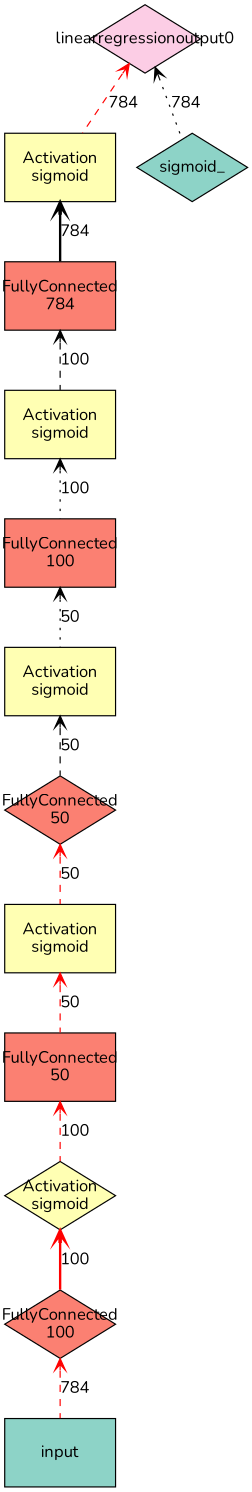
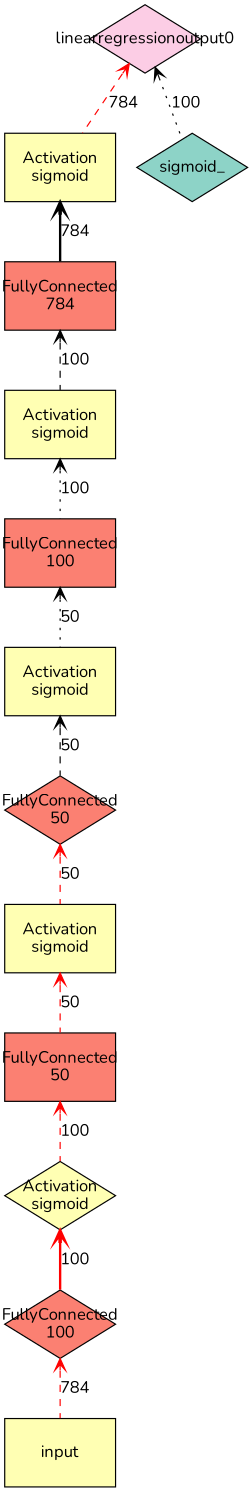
(186, 103) -> (186, 103)
(60, 1453) -> (60, 1453)
